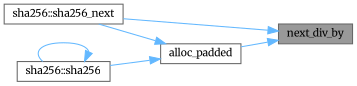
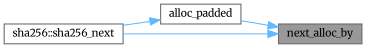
(316, 34) -> (320, 34)
(64, 71) -> none
